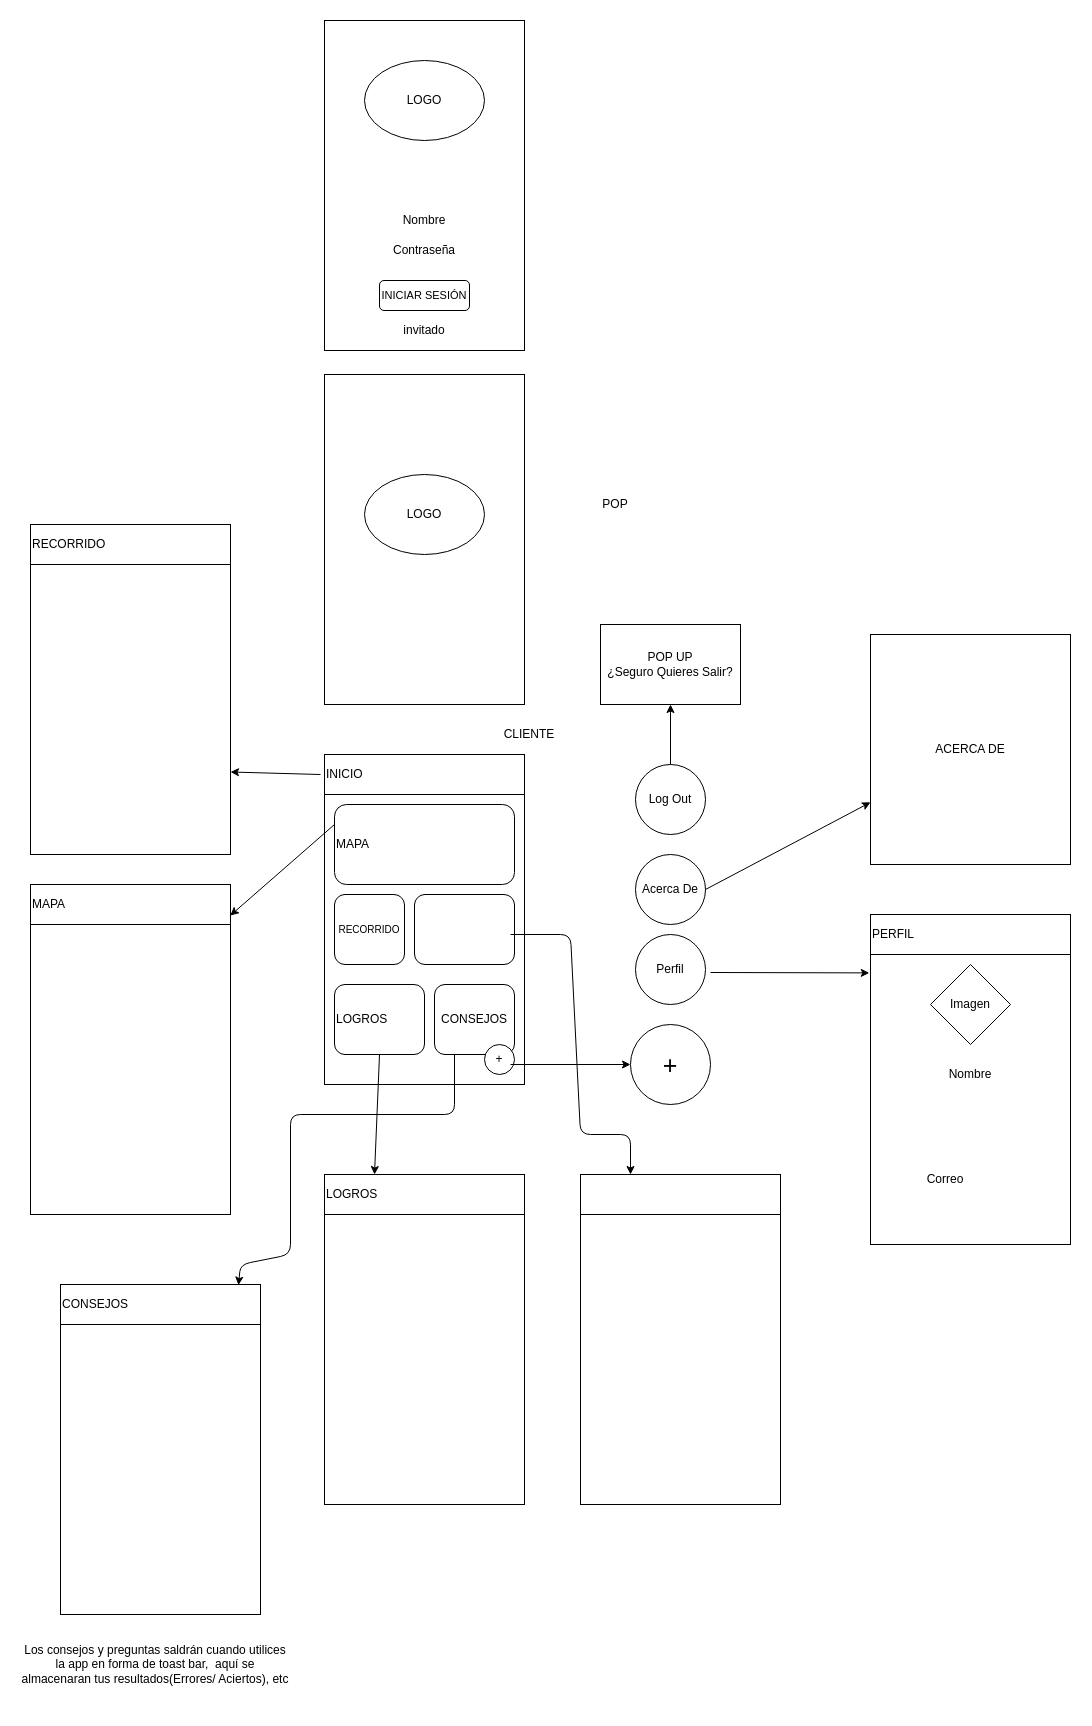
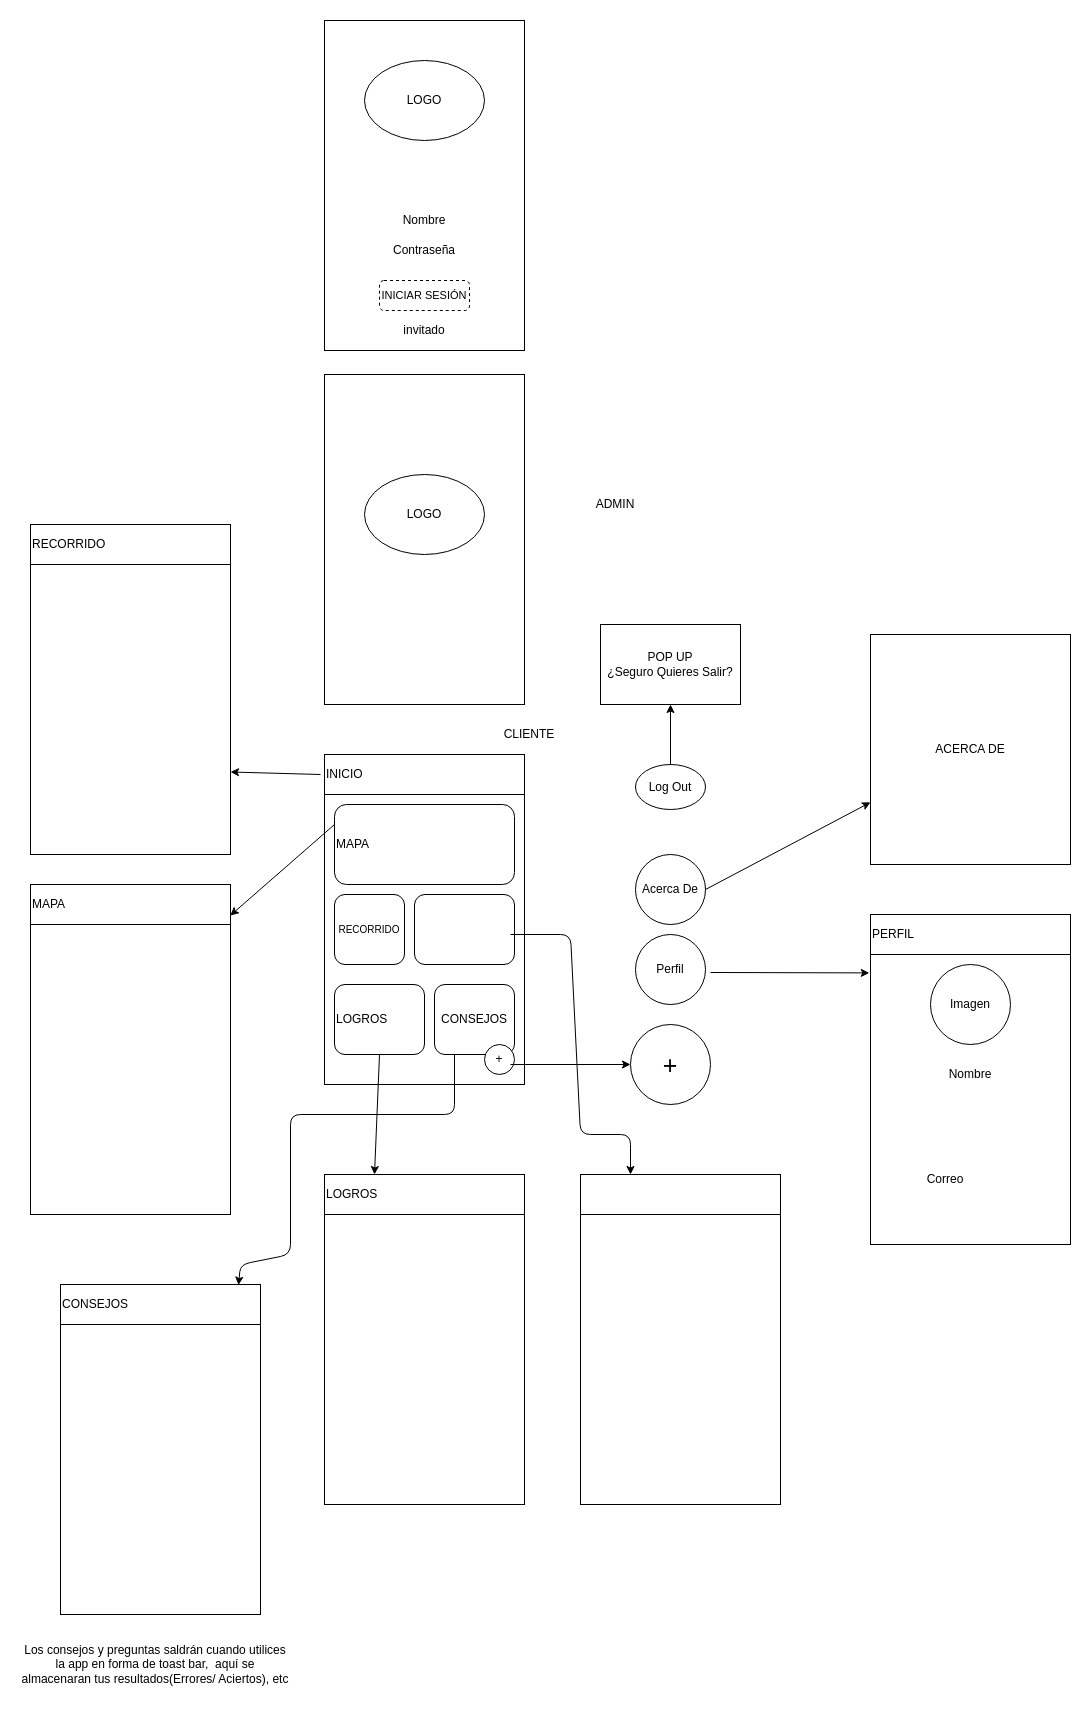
(425, 296) -> (425, 296)
(616, 505) -> (616, 505)
(671, 800) -> (671, 787)
(971, 1005) -> (971, 1005)
